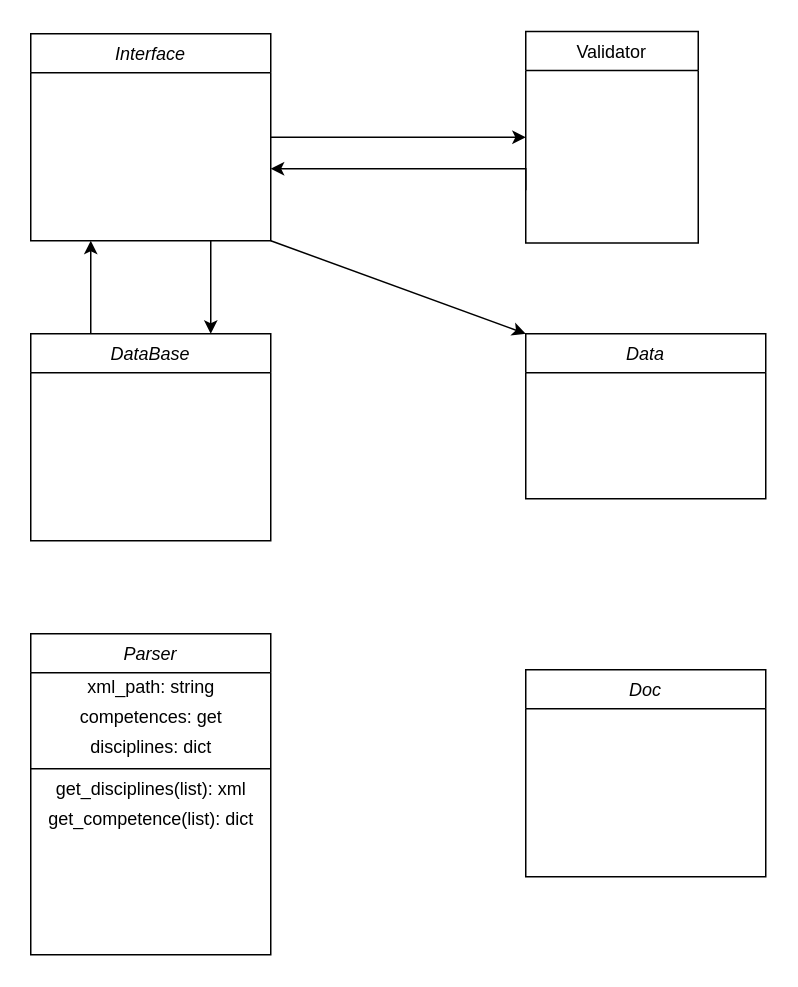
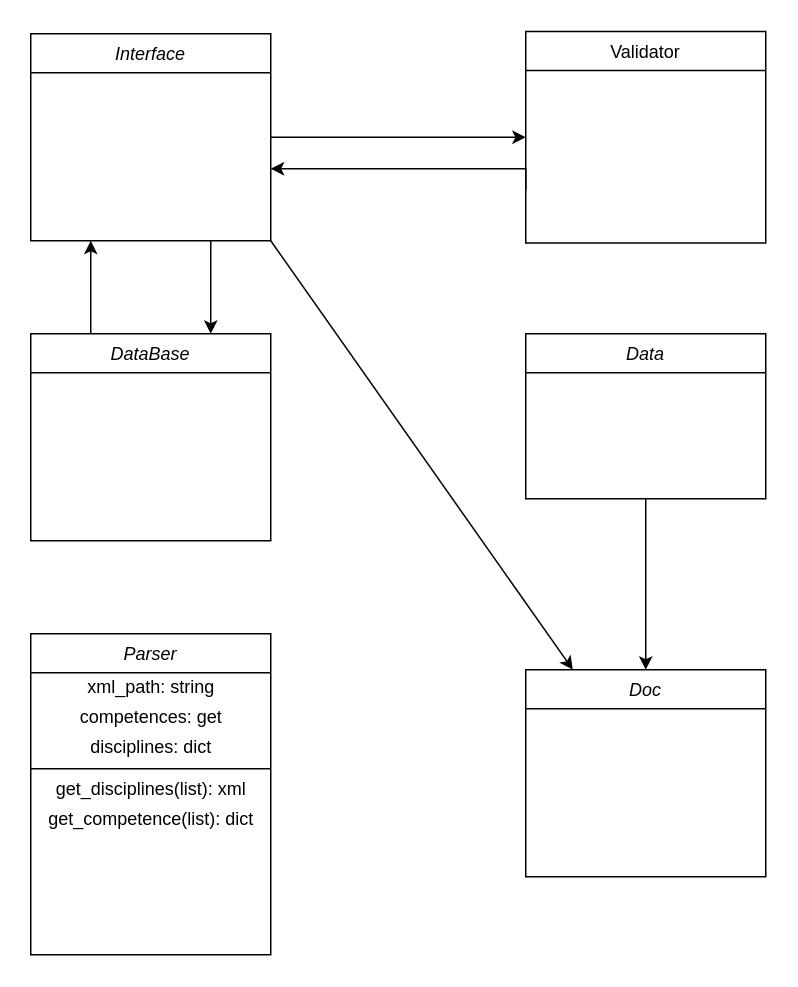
(612, 137) -> (646, 137)
(393, 285) -> (419, 451)
none -> (646, 580)
